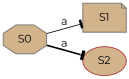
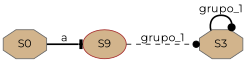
(105, 18) -> none
none -> (221, 44)
(105, 61) -> (105, 44)
